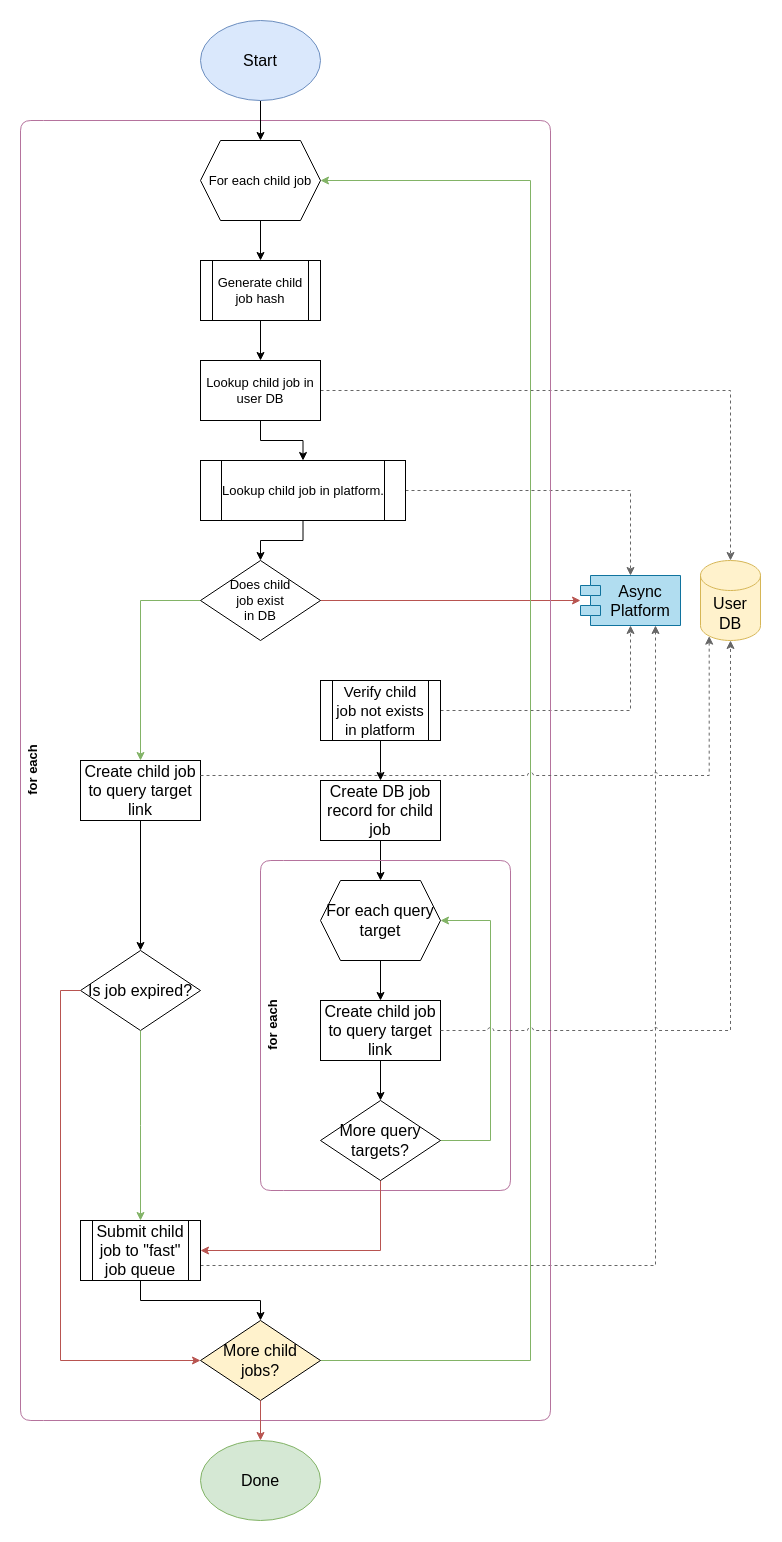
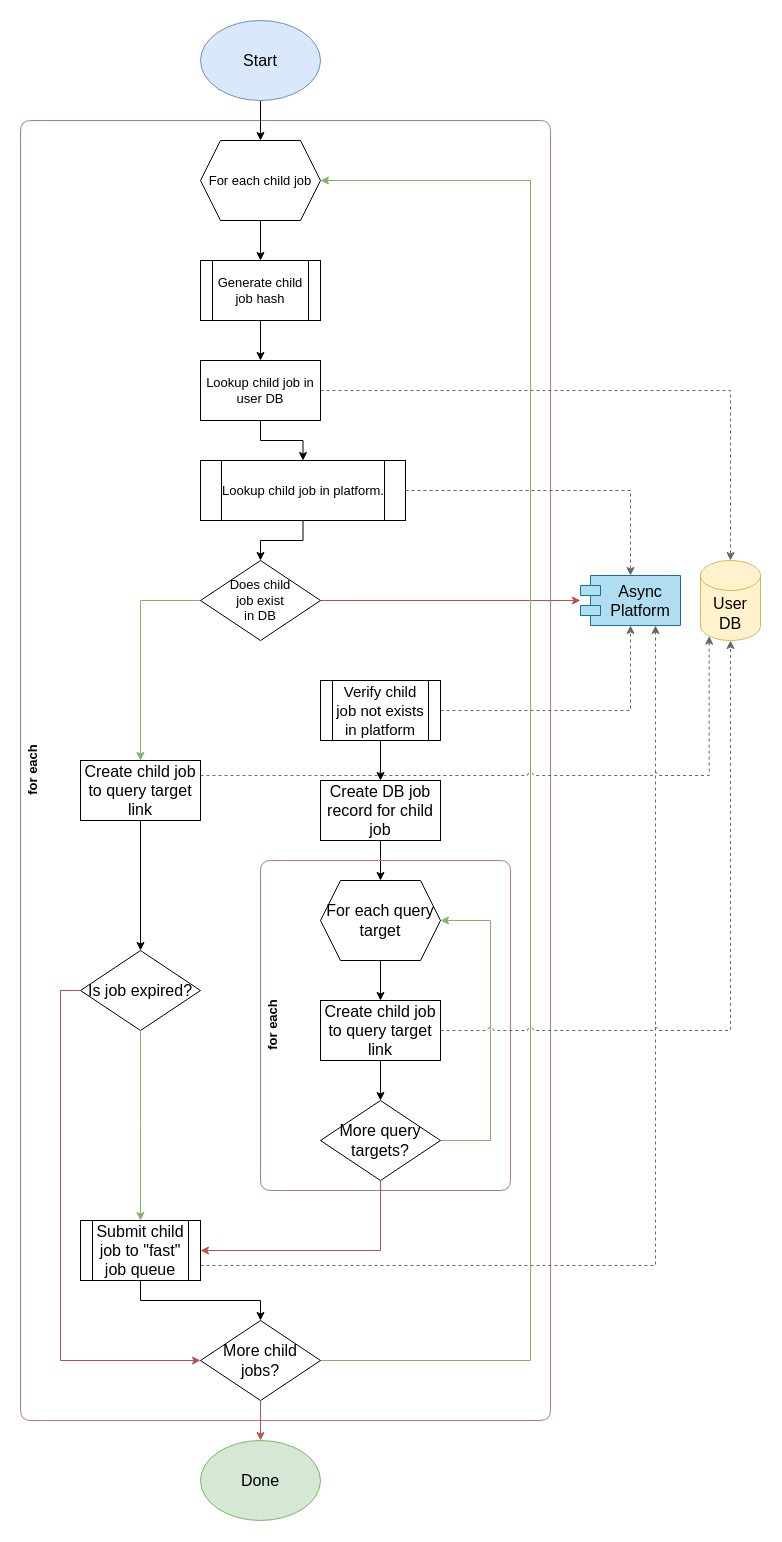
(261, 1361) -> (261, 1361)
